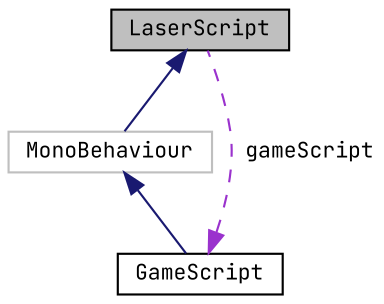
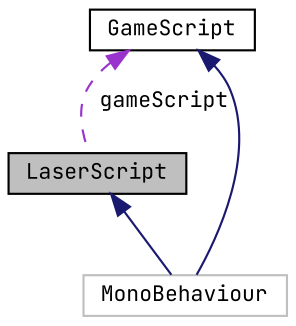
(162, 222) -> (236, 171)
